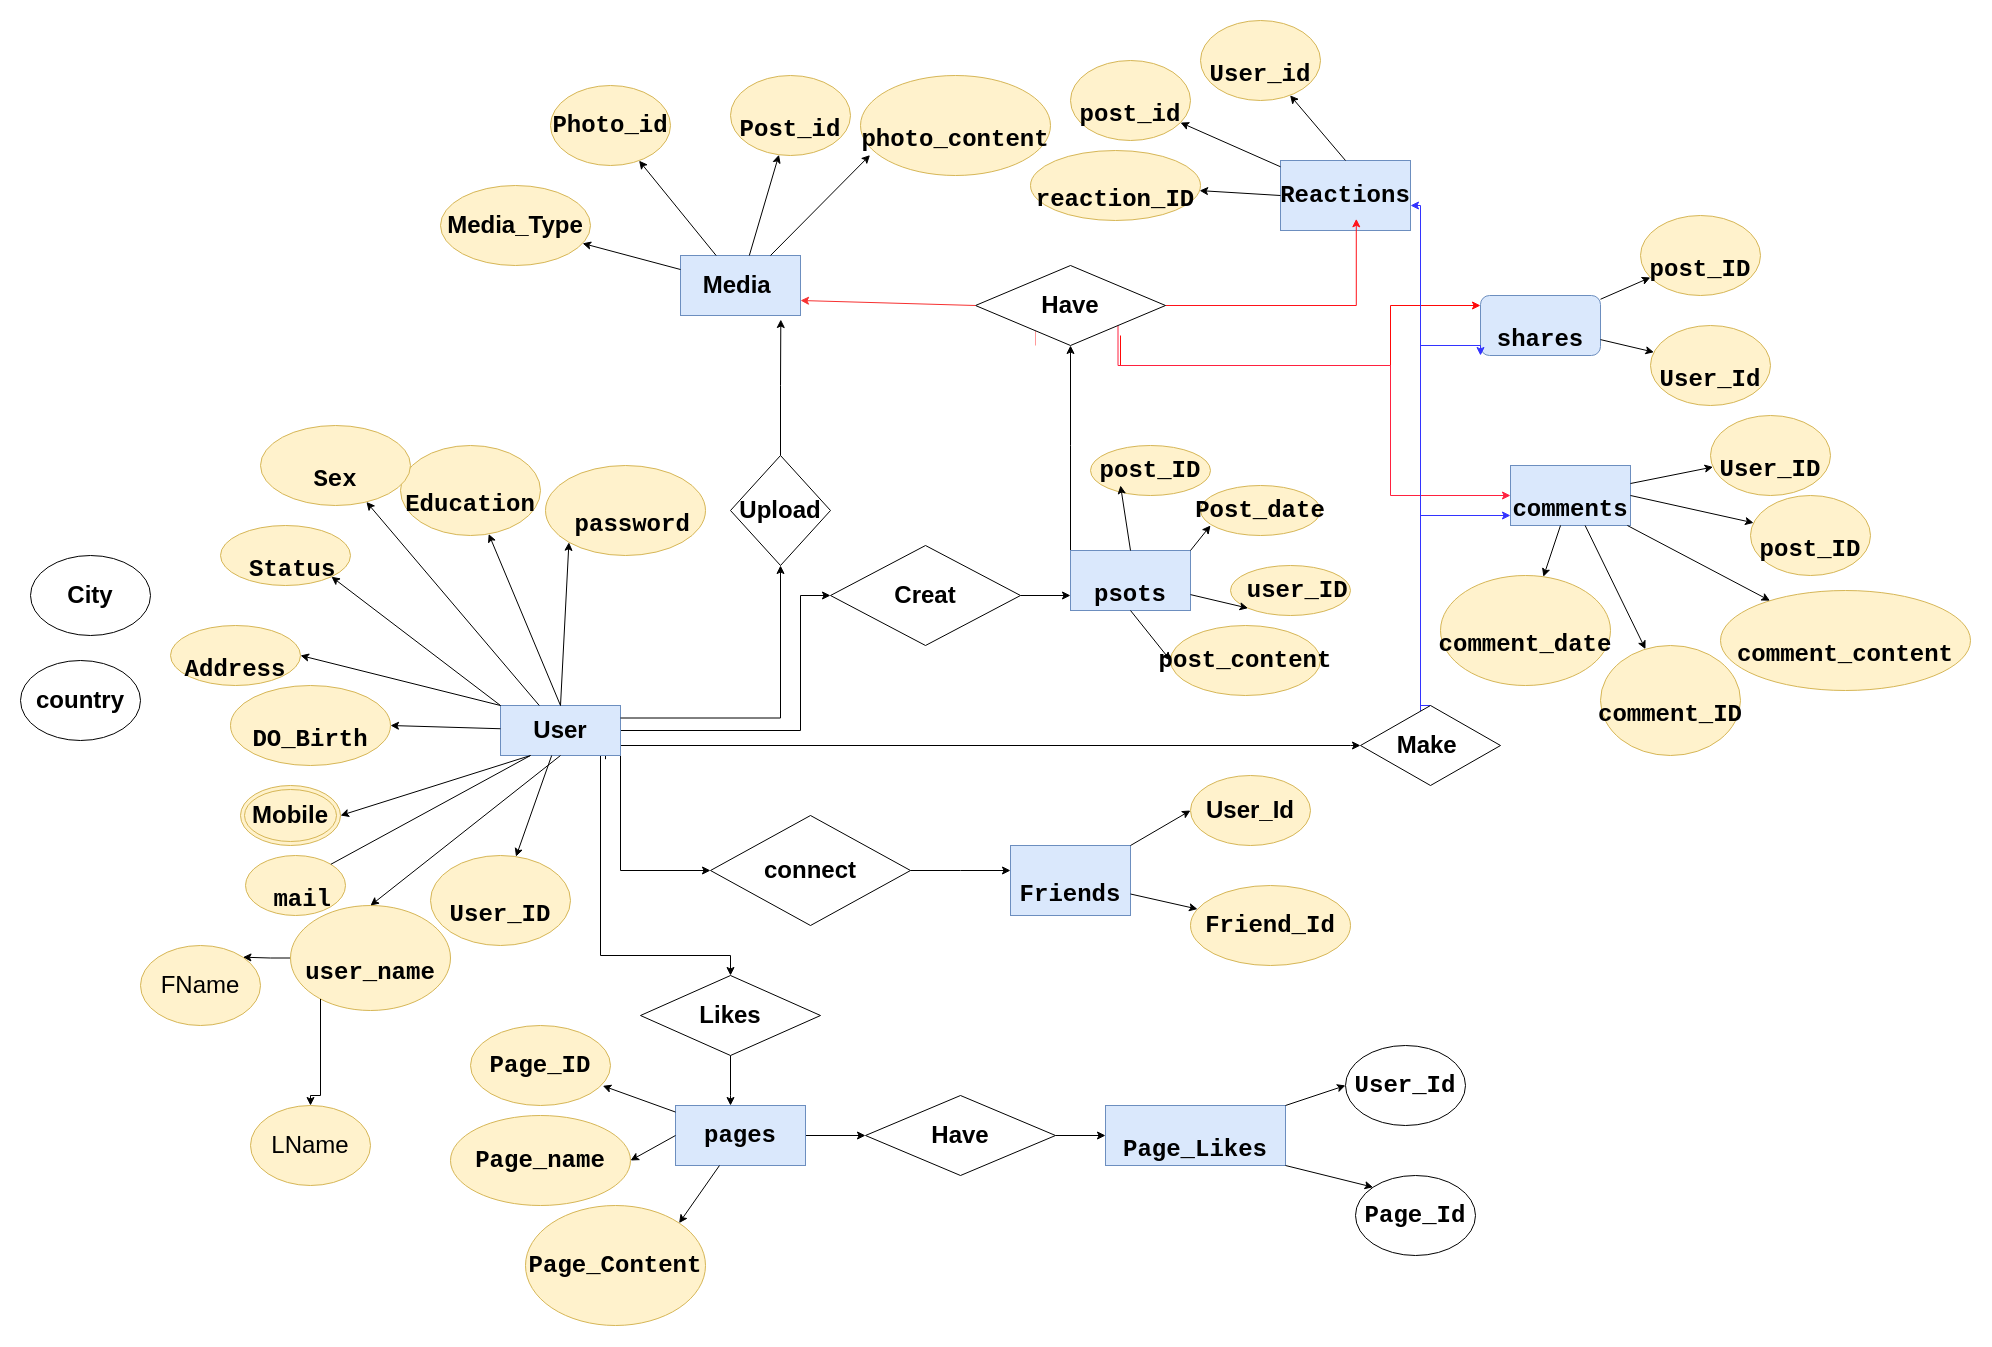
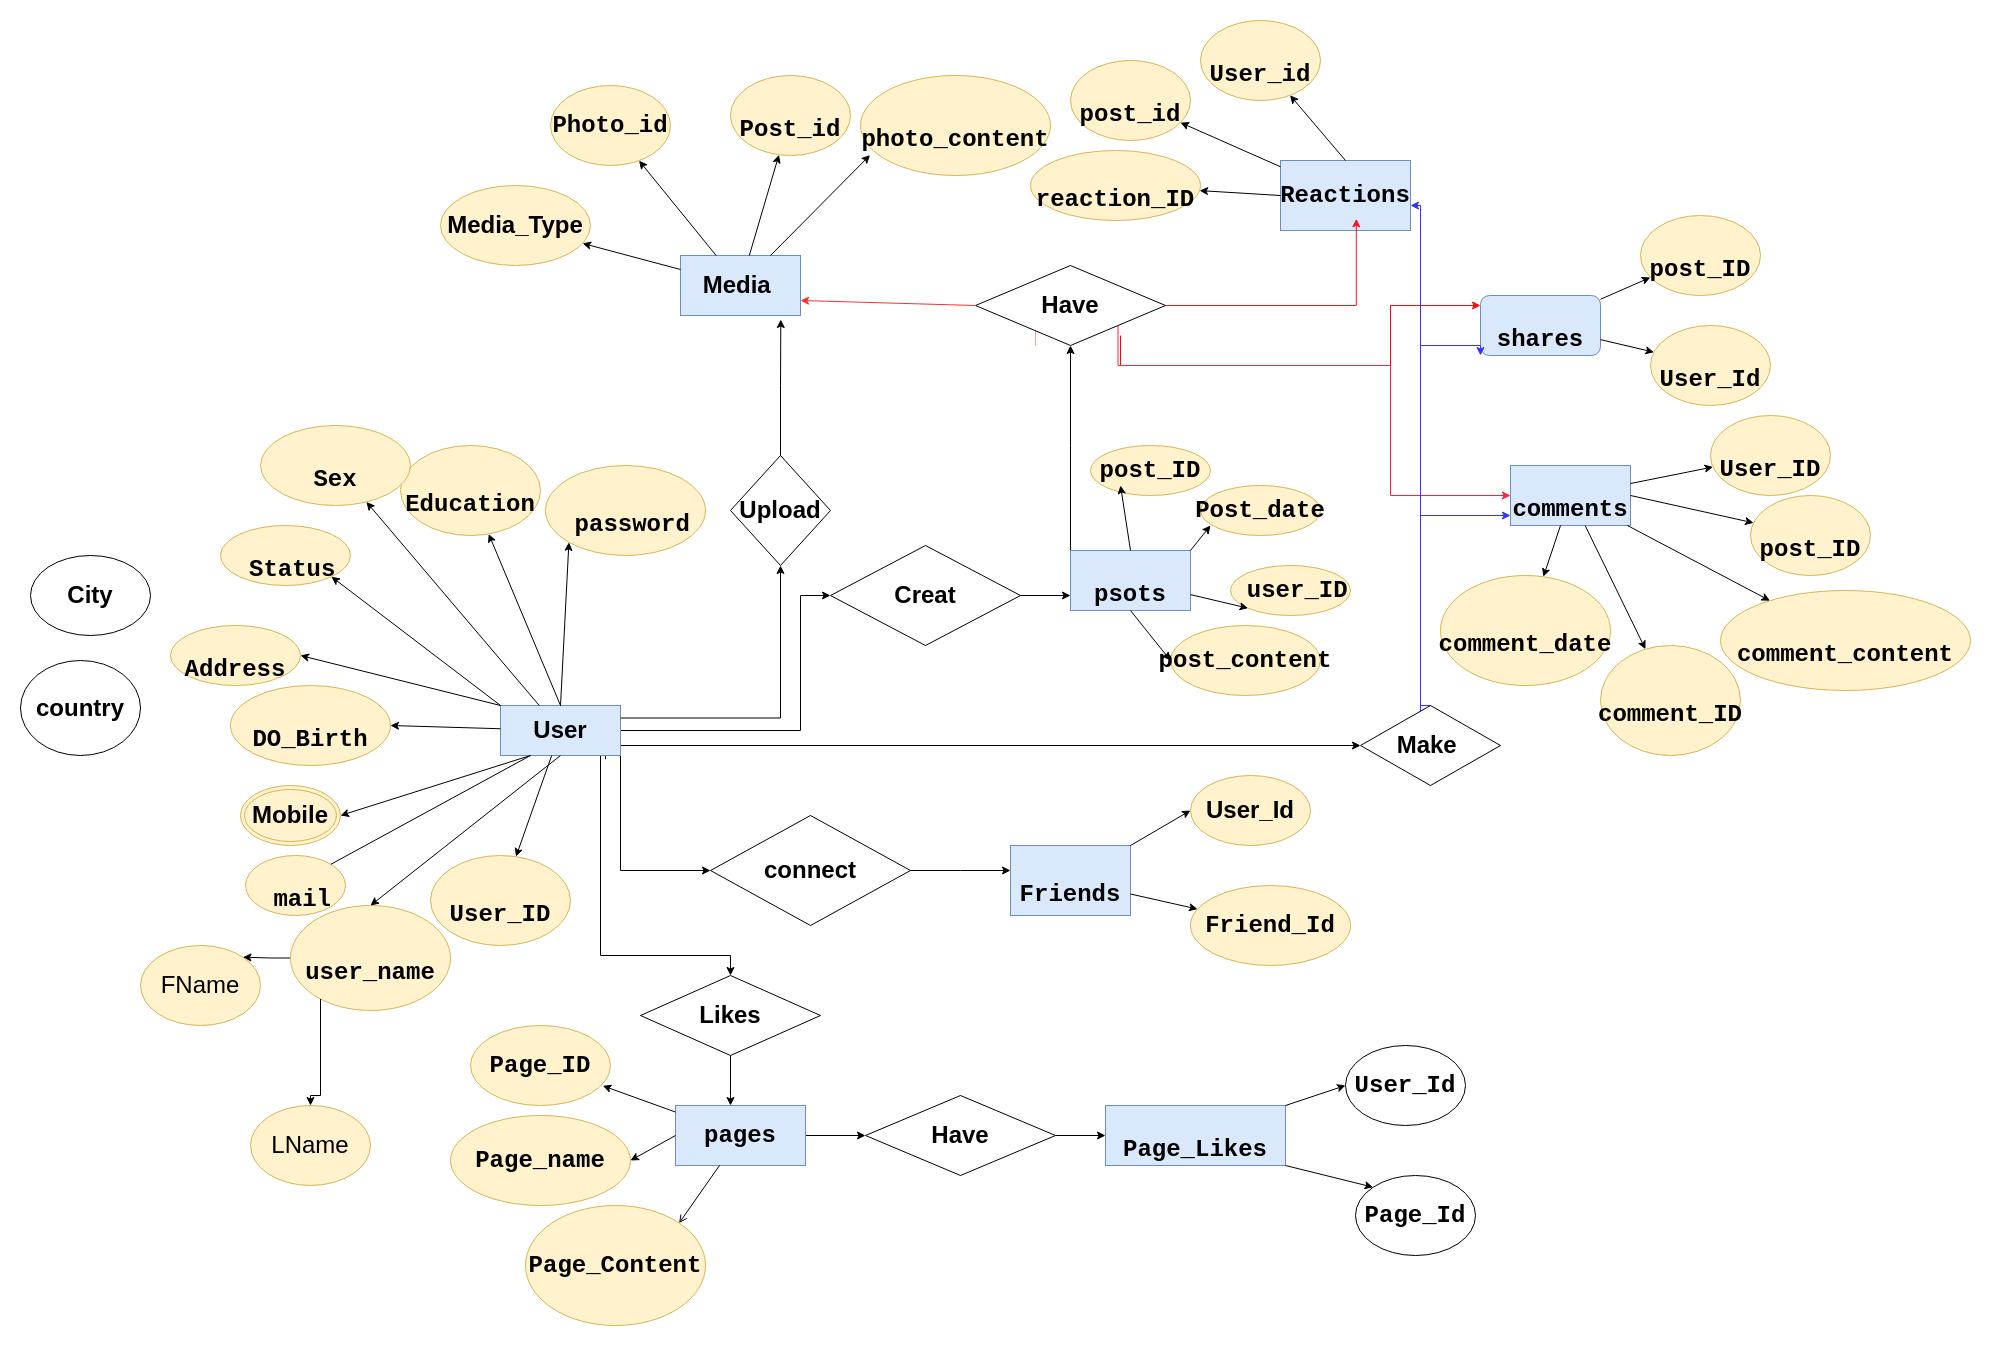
(81, 701) -> (81, 708)
(683, 1217) -> (683, 1218)
